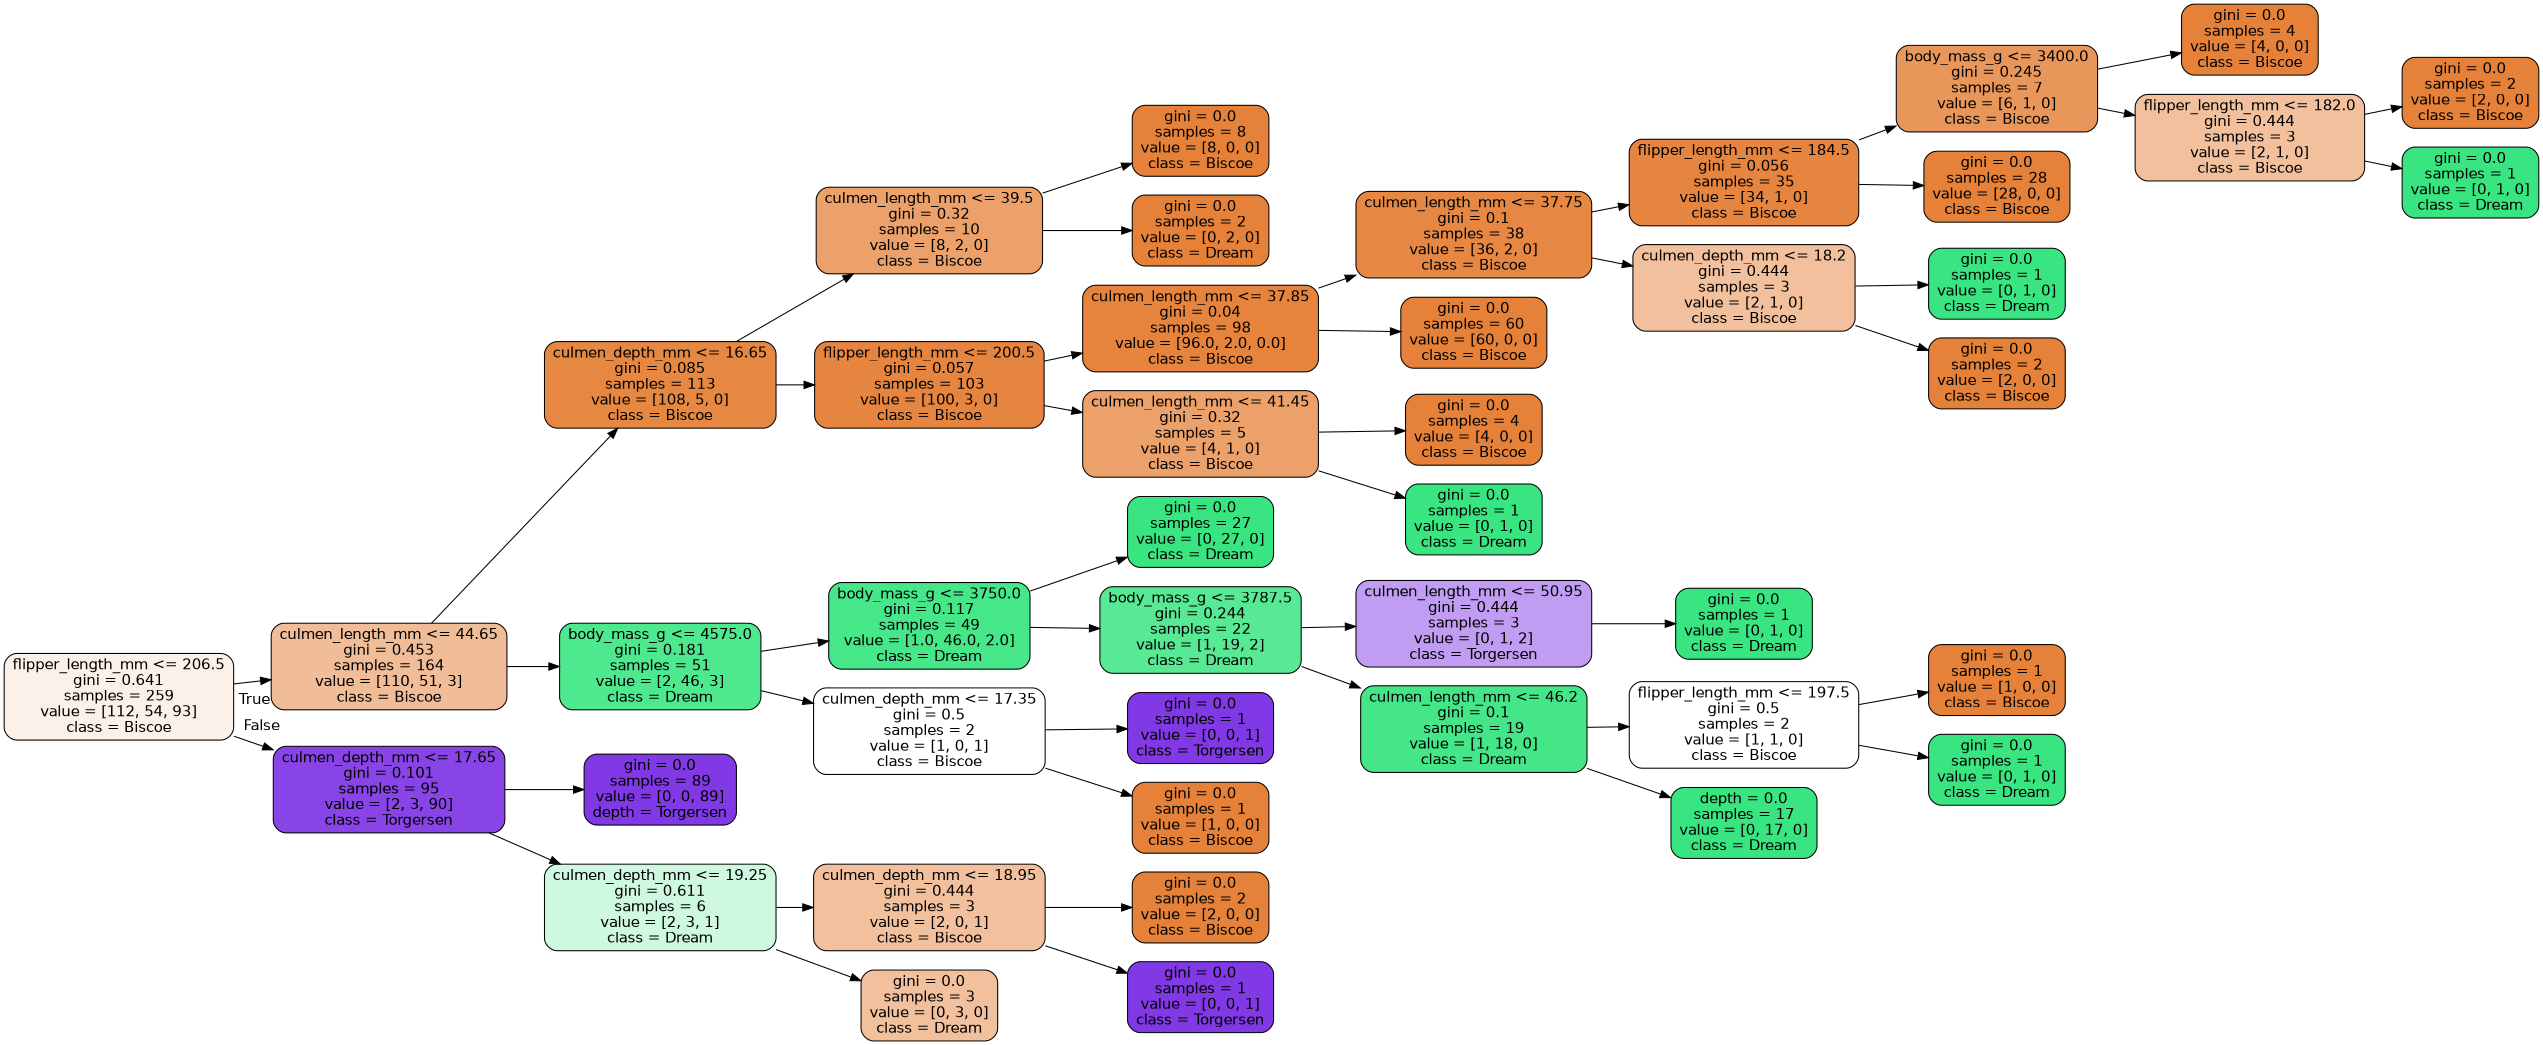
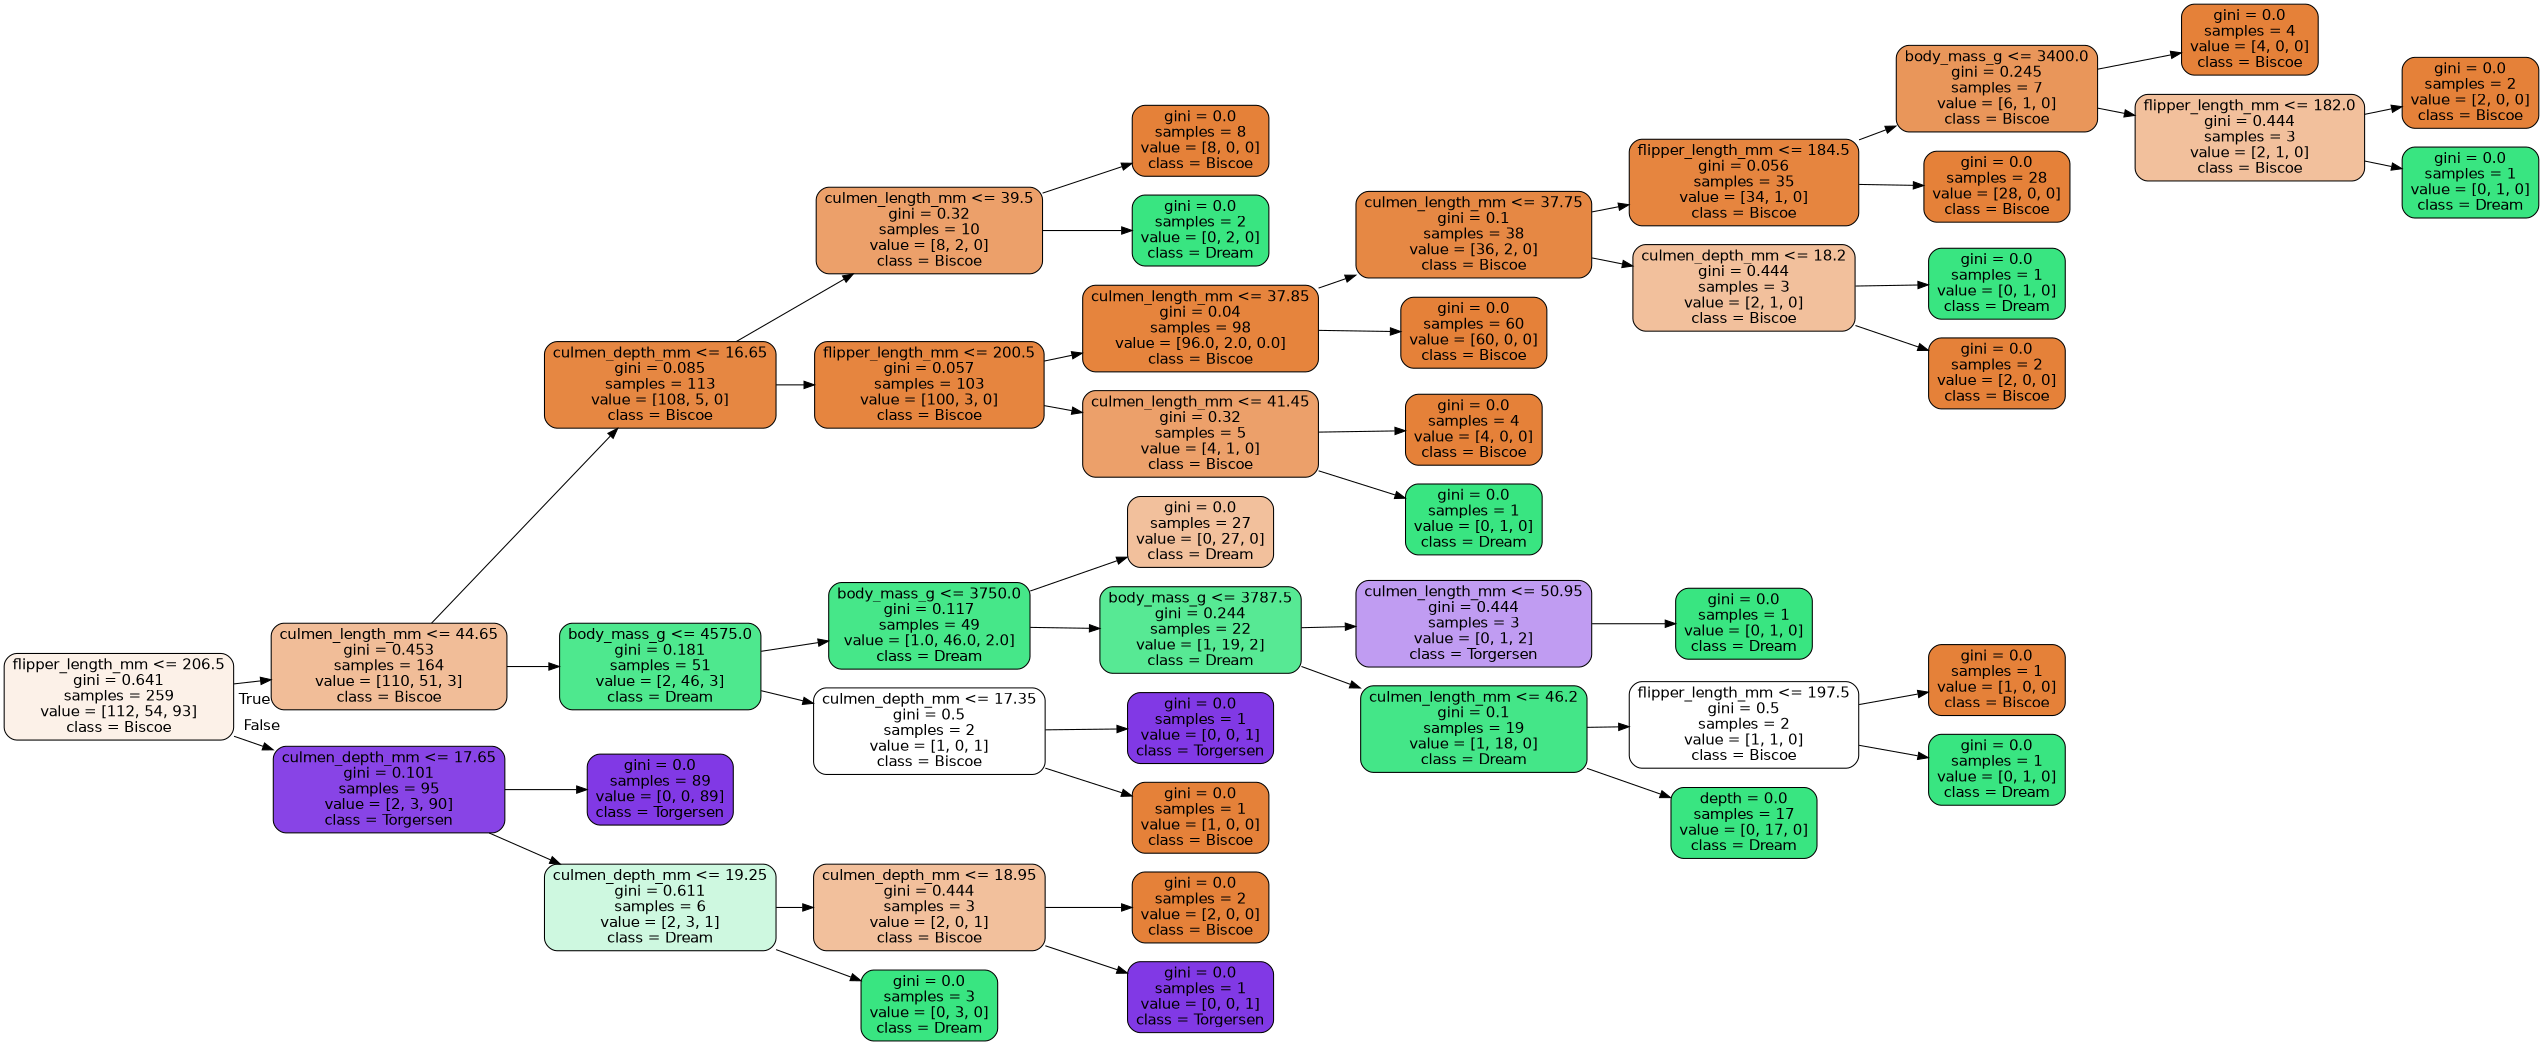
(1201, 231) -> (1201, 231)
(1201, 532) -> (1201, 532)
(660, 790) -> (660, 790)
(929, 1006) -> (929, 1006)
